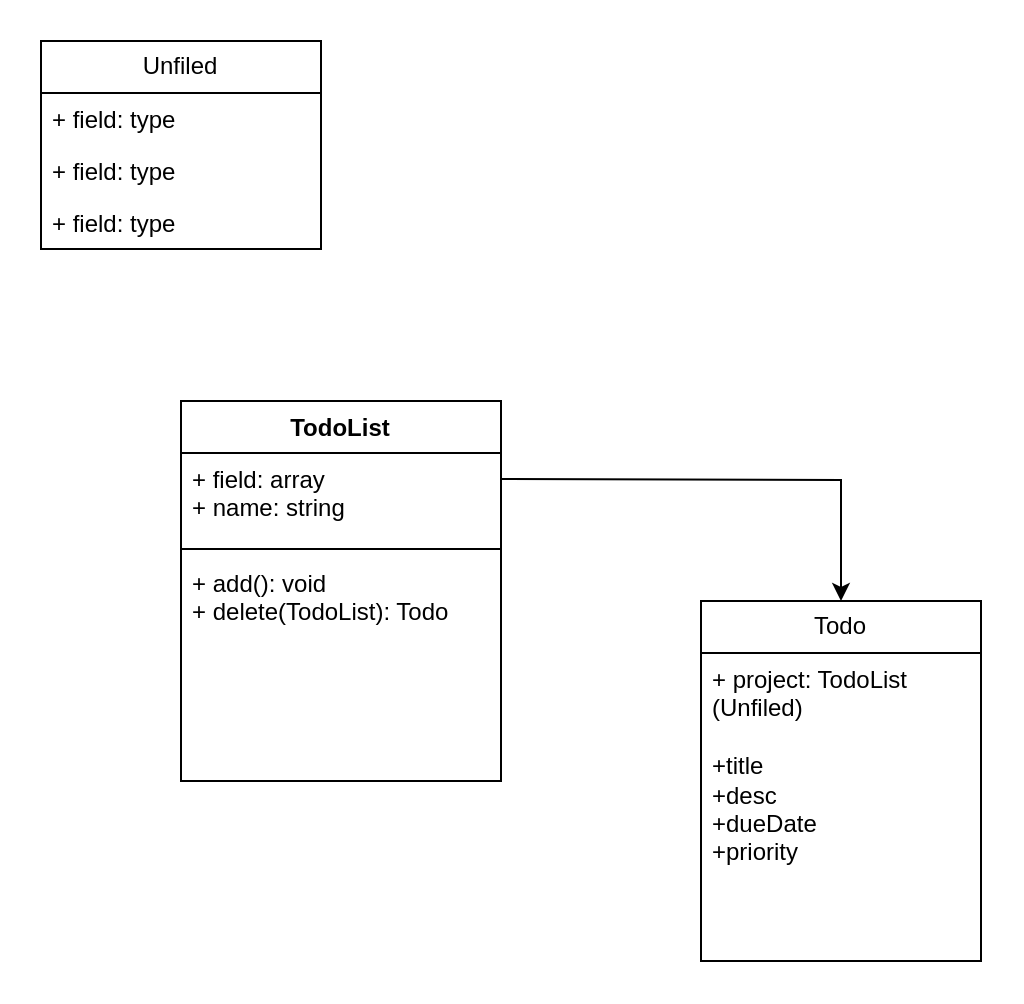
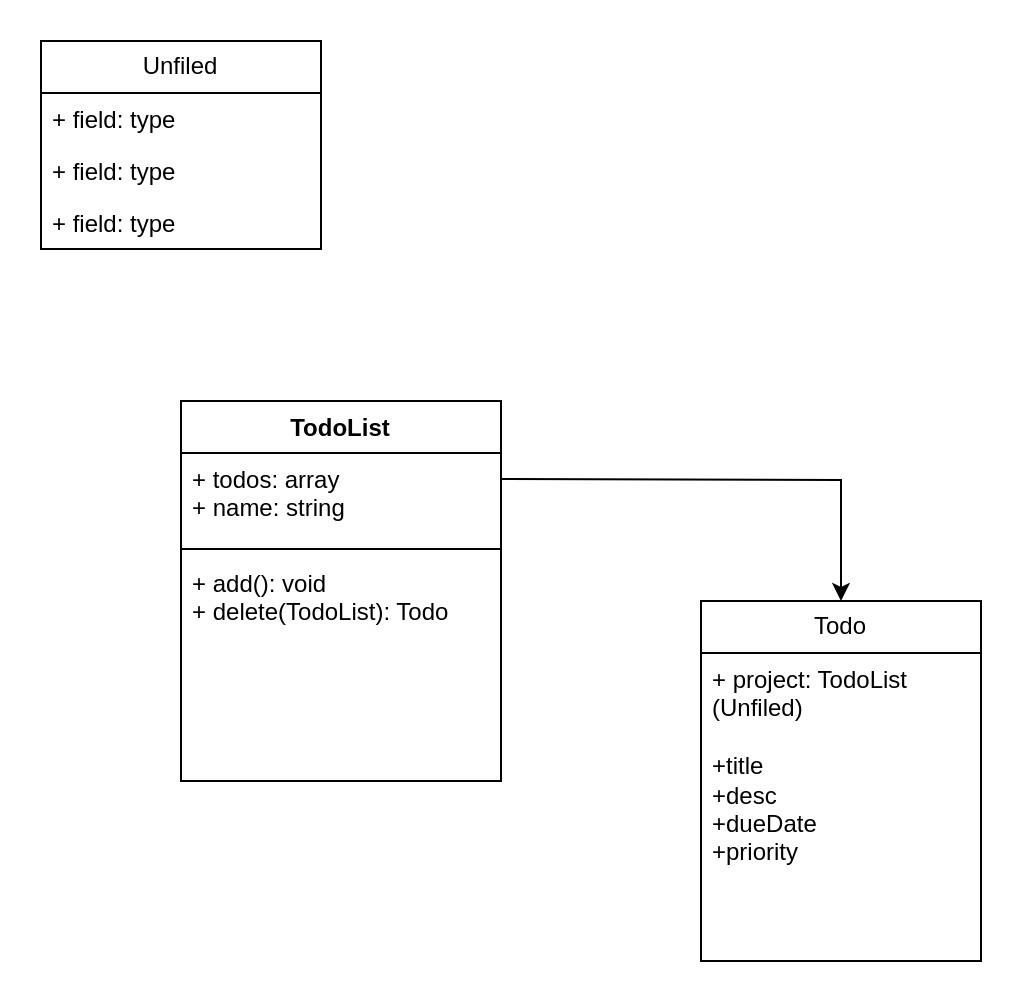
(275, 496) -> (278, 496)
